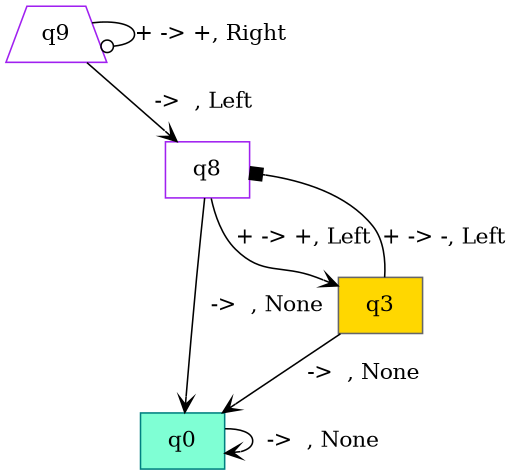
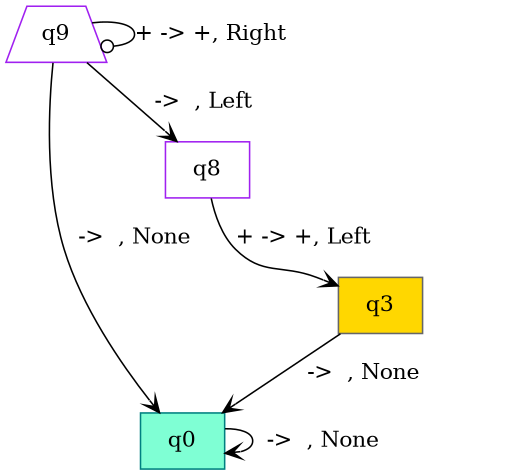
(348, 204) -> none
(195, 297) -> (62, 243)
